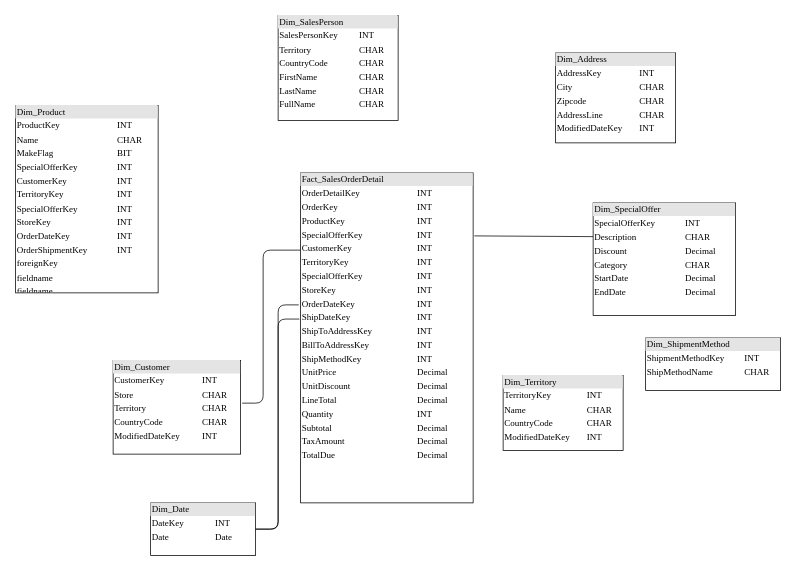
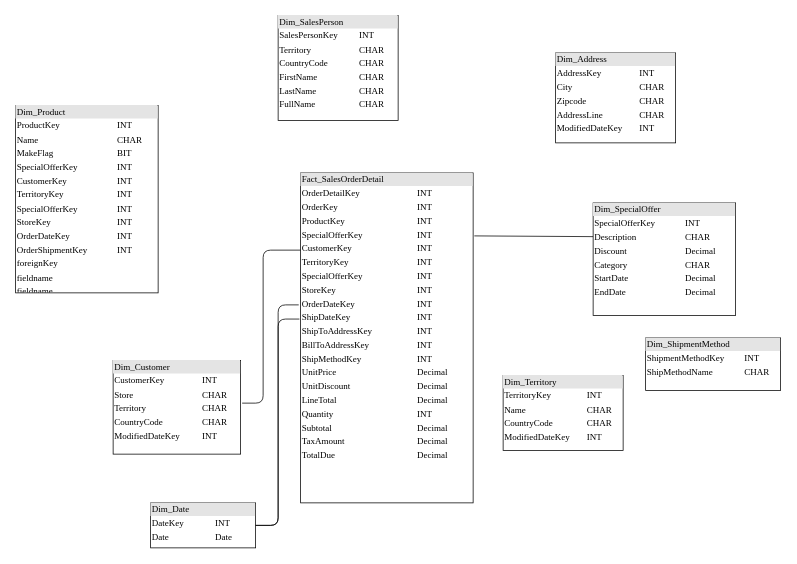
(203, 529) -> (203, 525)
